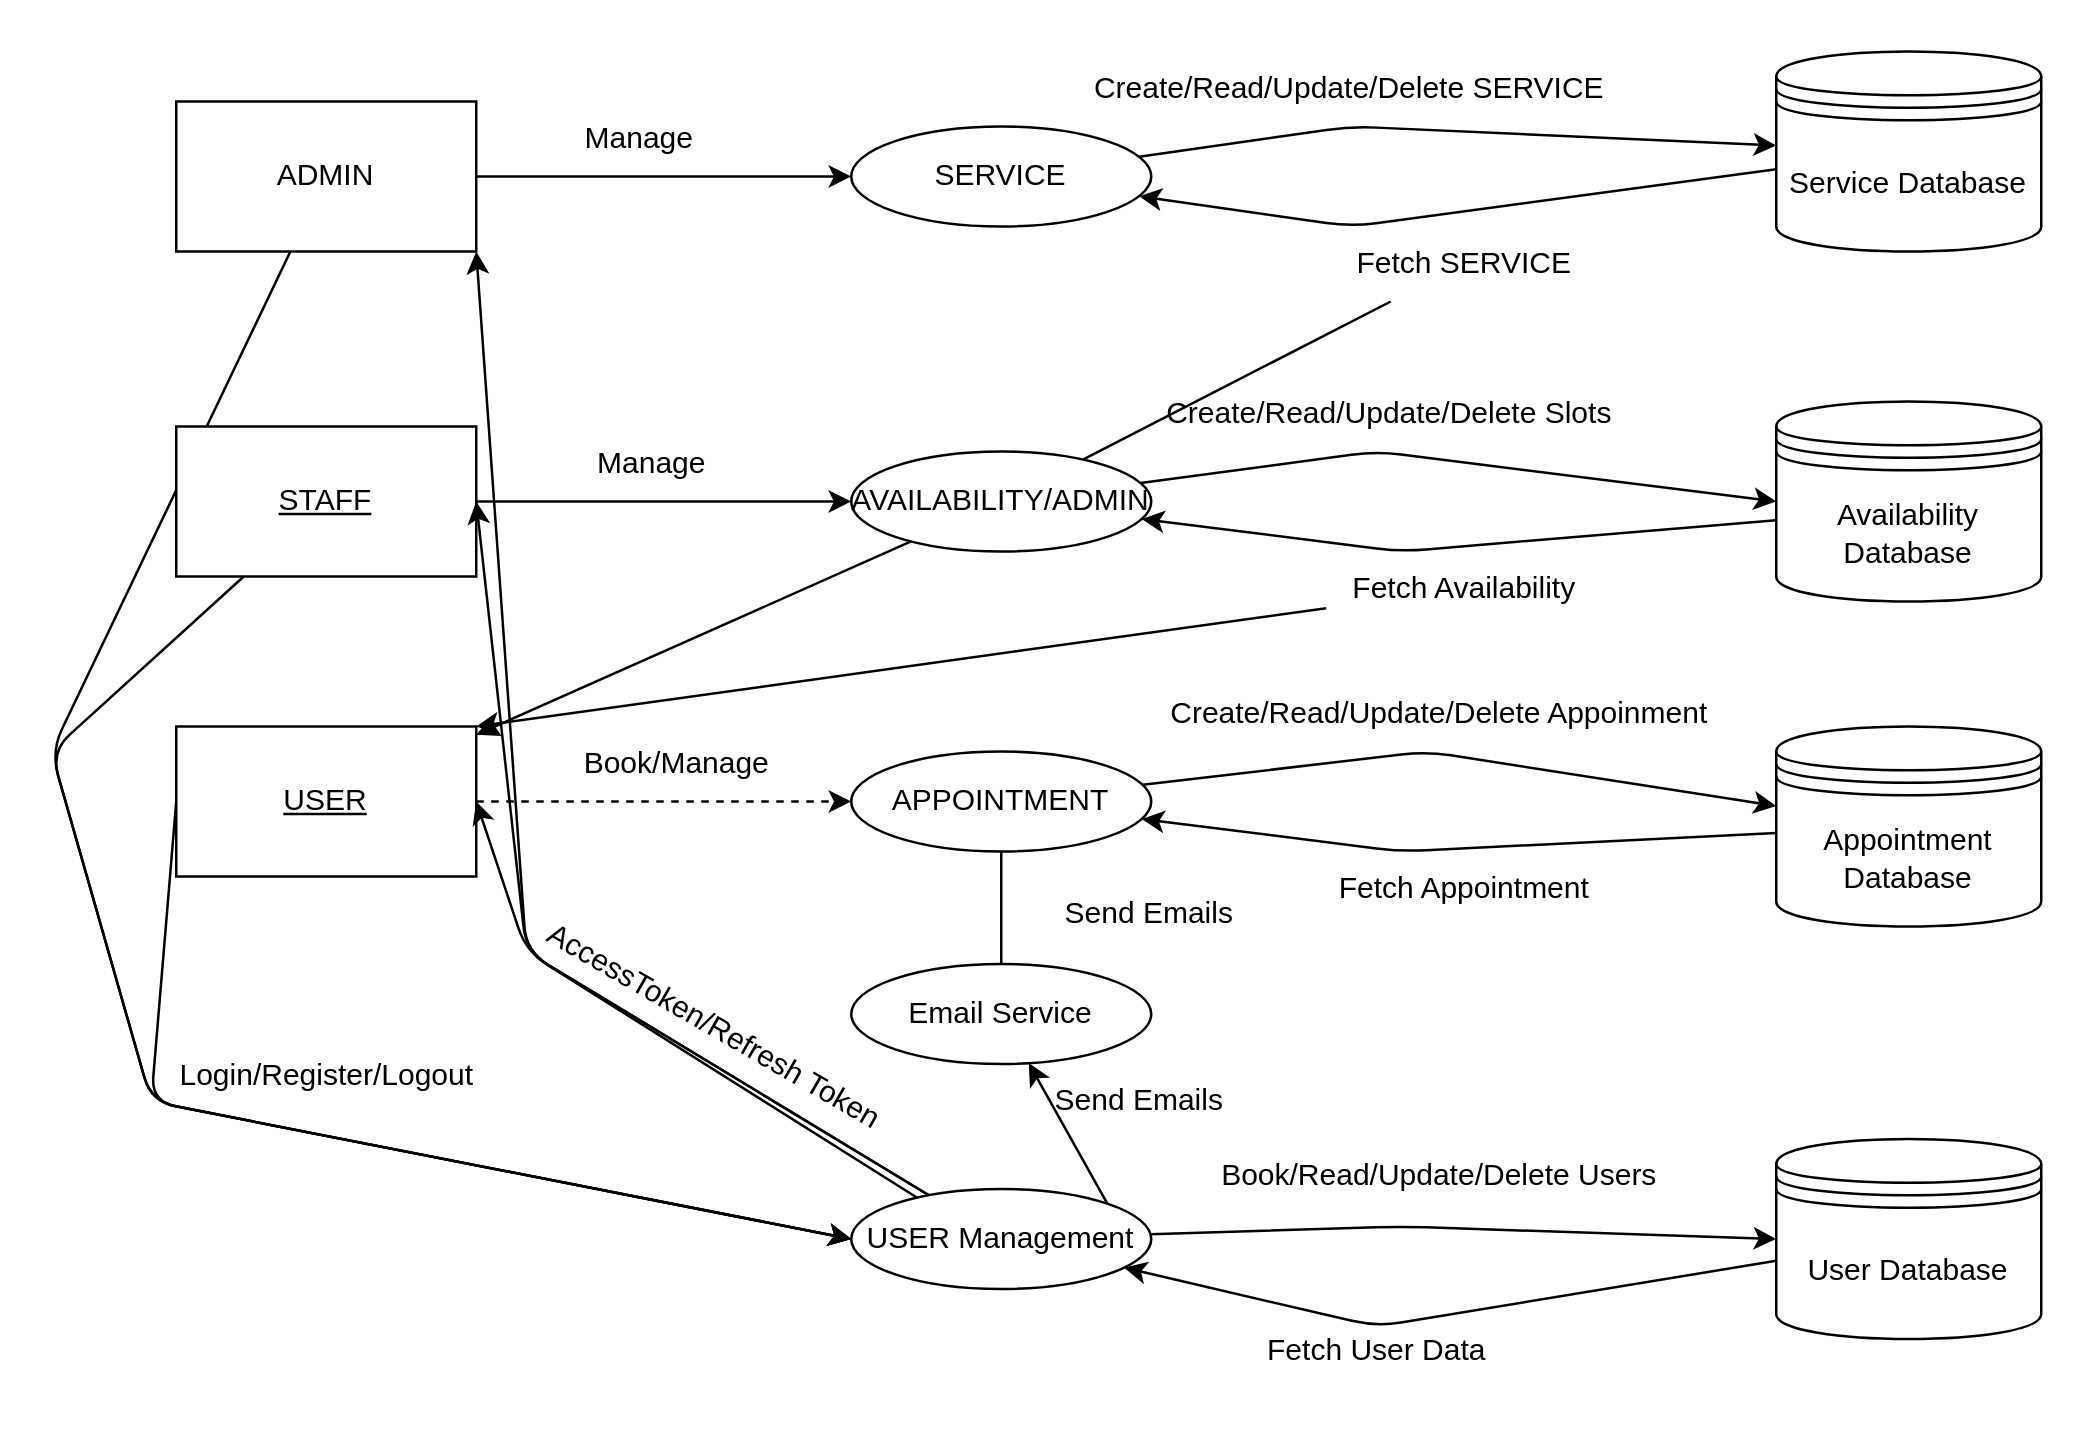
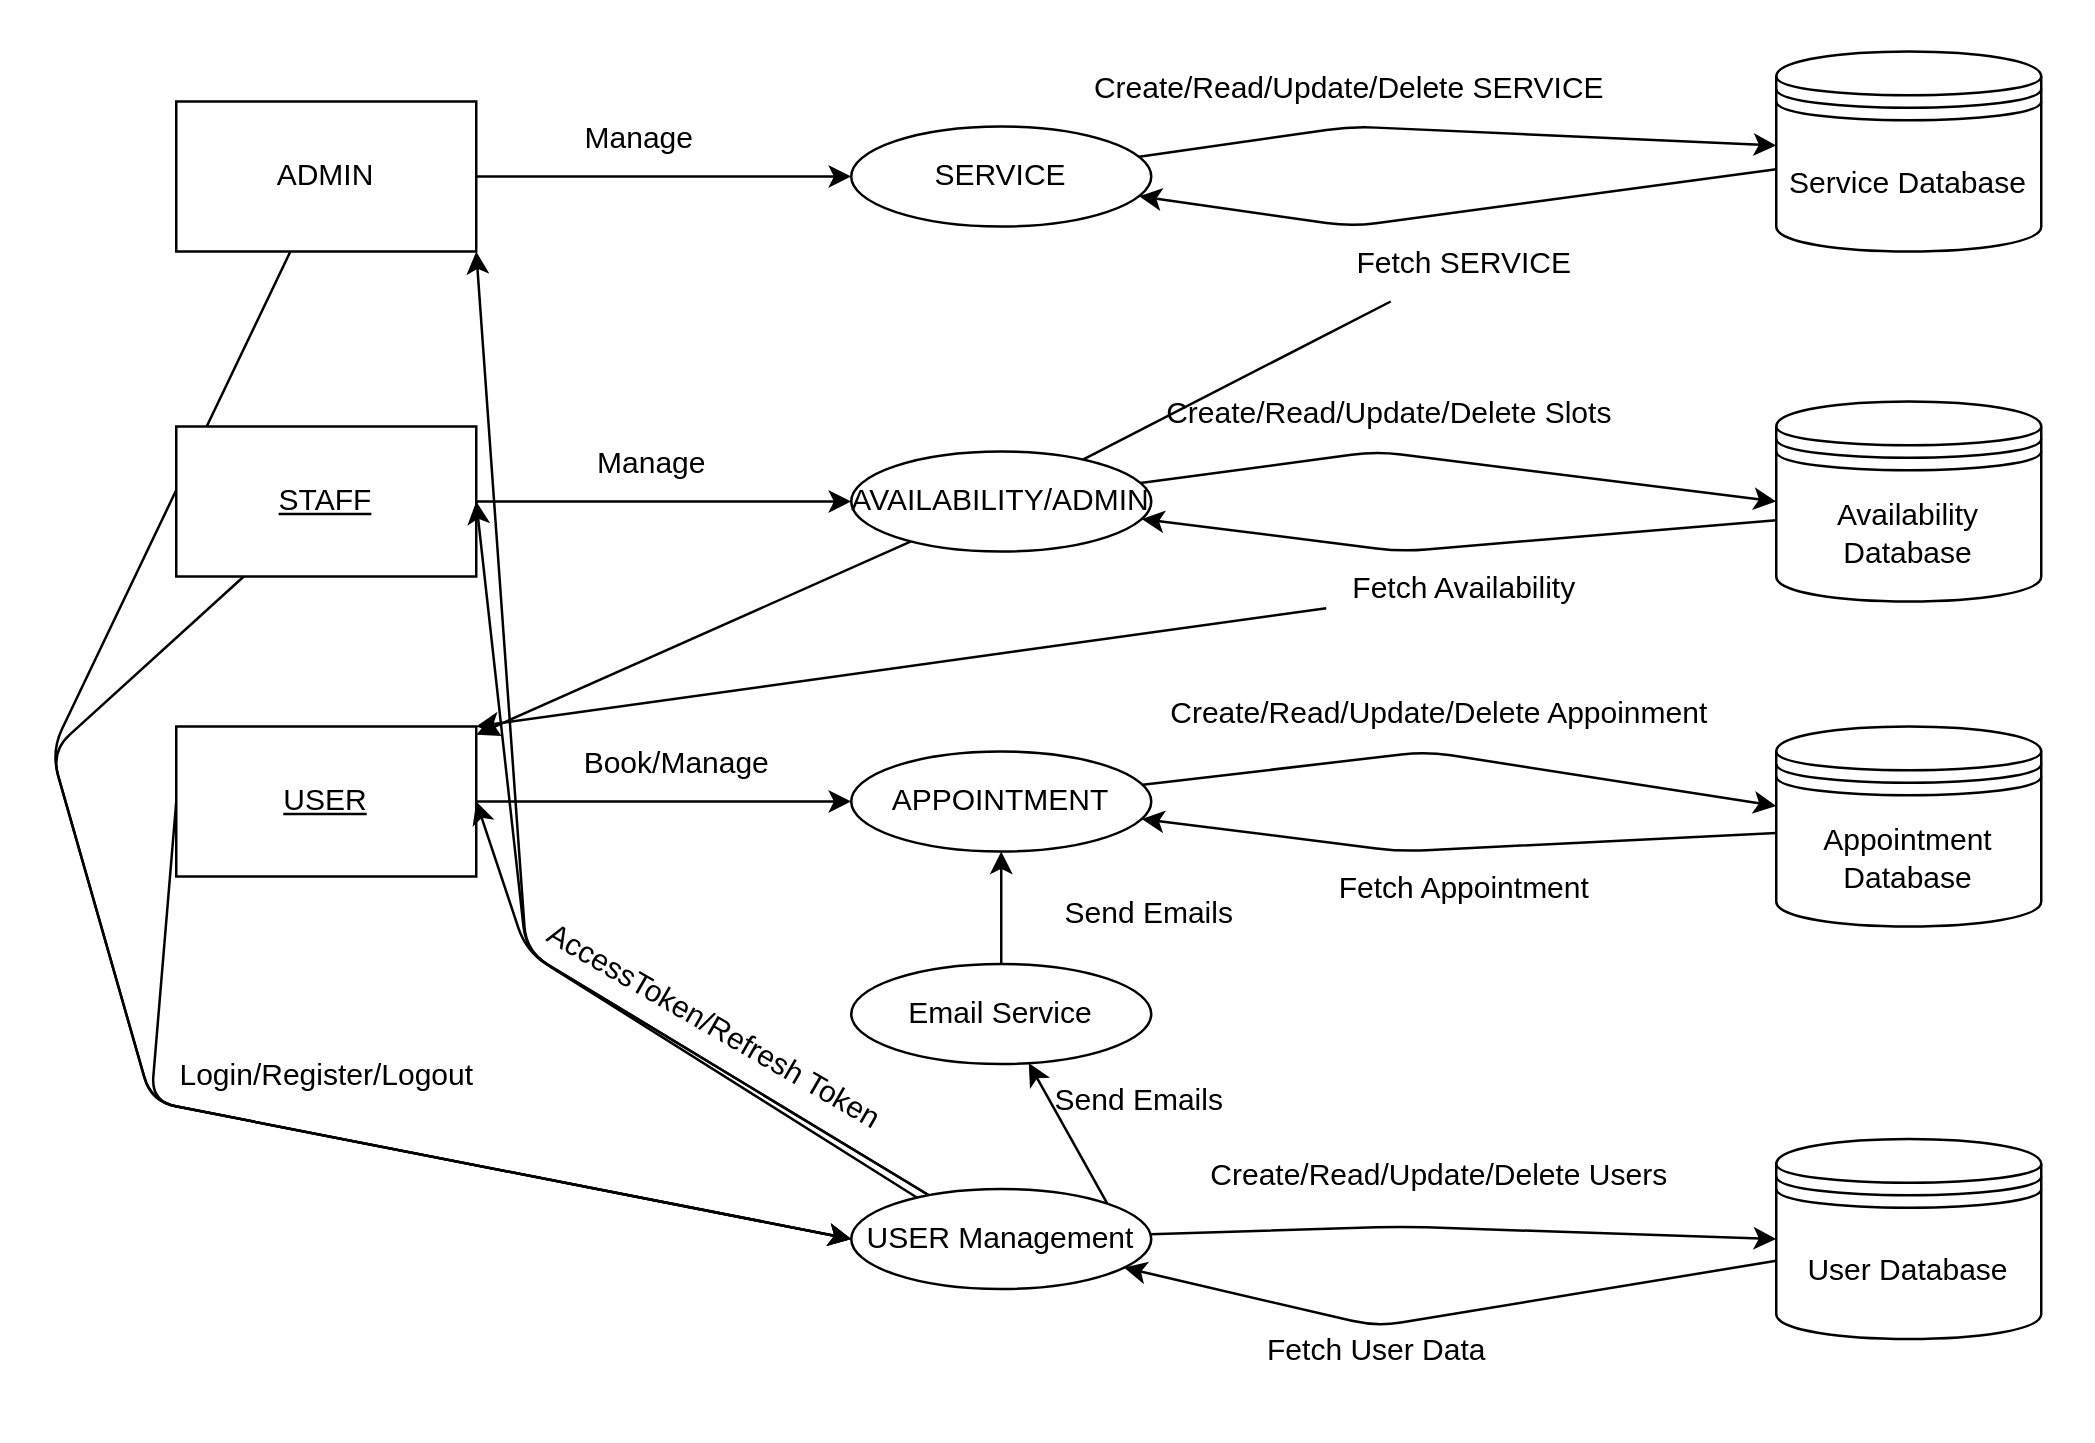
(677, 801) -> (677, 801)
(1001, 862) -> (1001, 869)
(1440, 1176) -> (1440, 1176)
